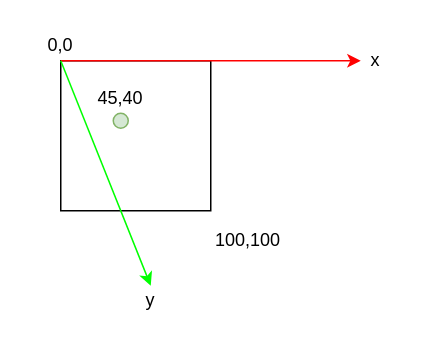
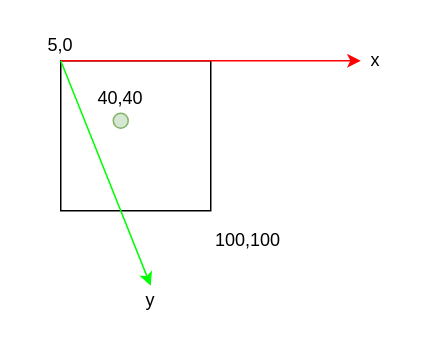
(61, 46) -> (61, 46)
(121, 98) -> (121, 98)
